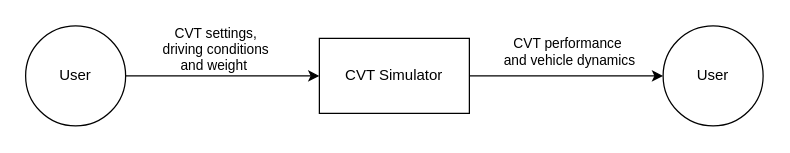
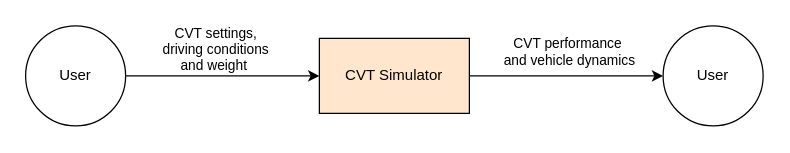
(394, 76) -> (394, 76)
